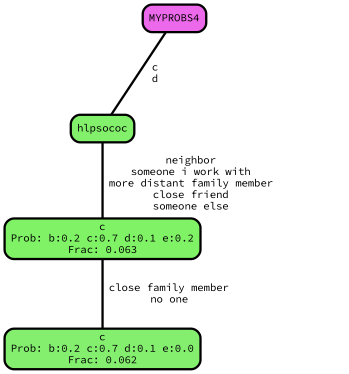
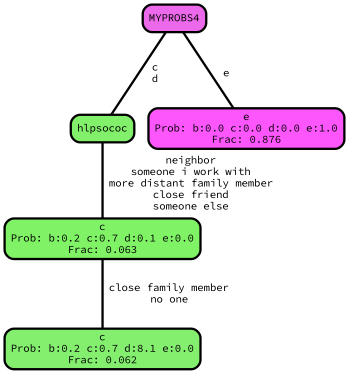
none -> (246, 129)
(103, 239) -> (103, 239)
(103, 349) -> (103, 349)
